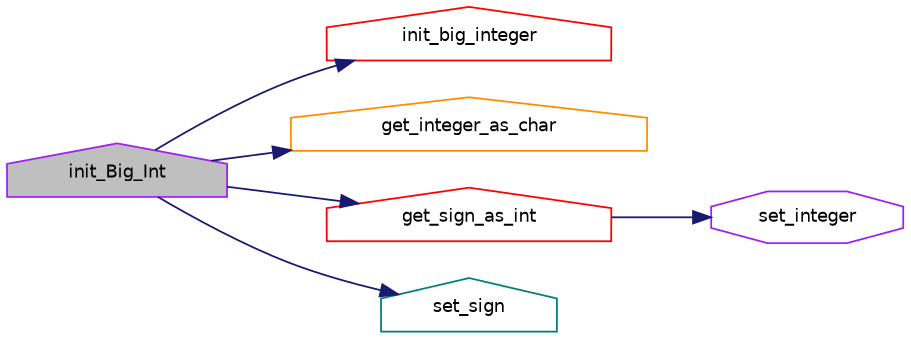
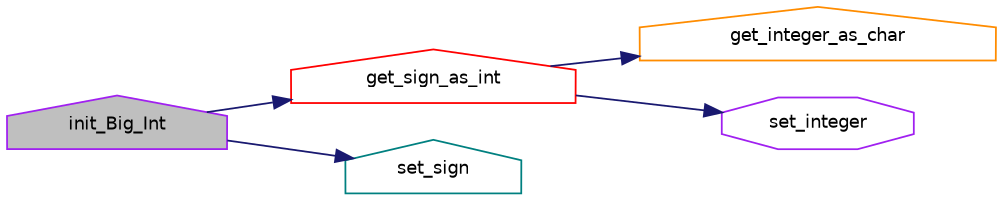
(469, 37) -> none
(242, 157) -> (586, 62)
